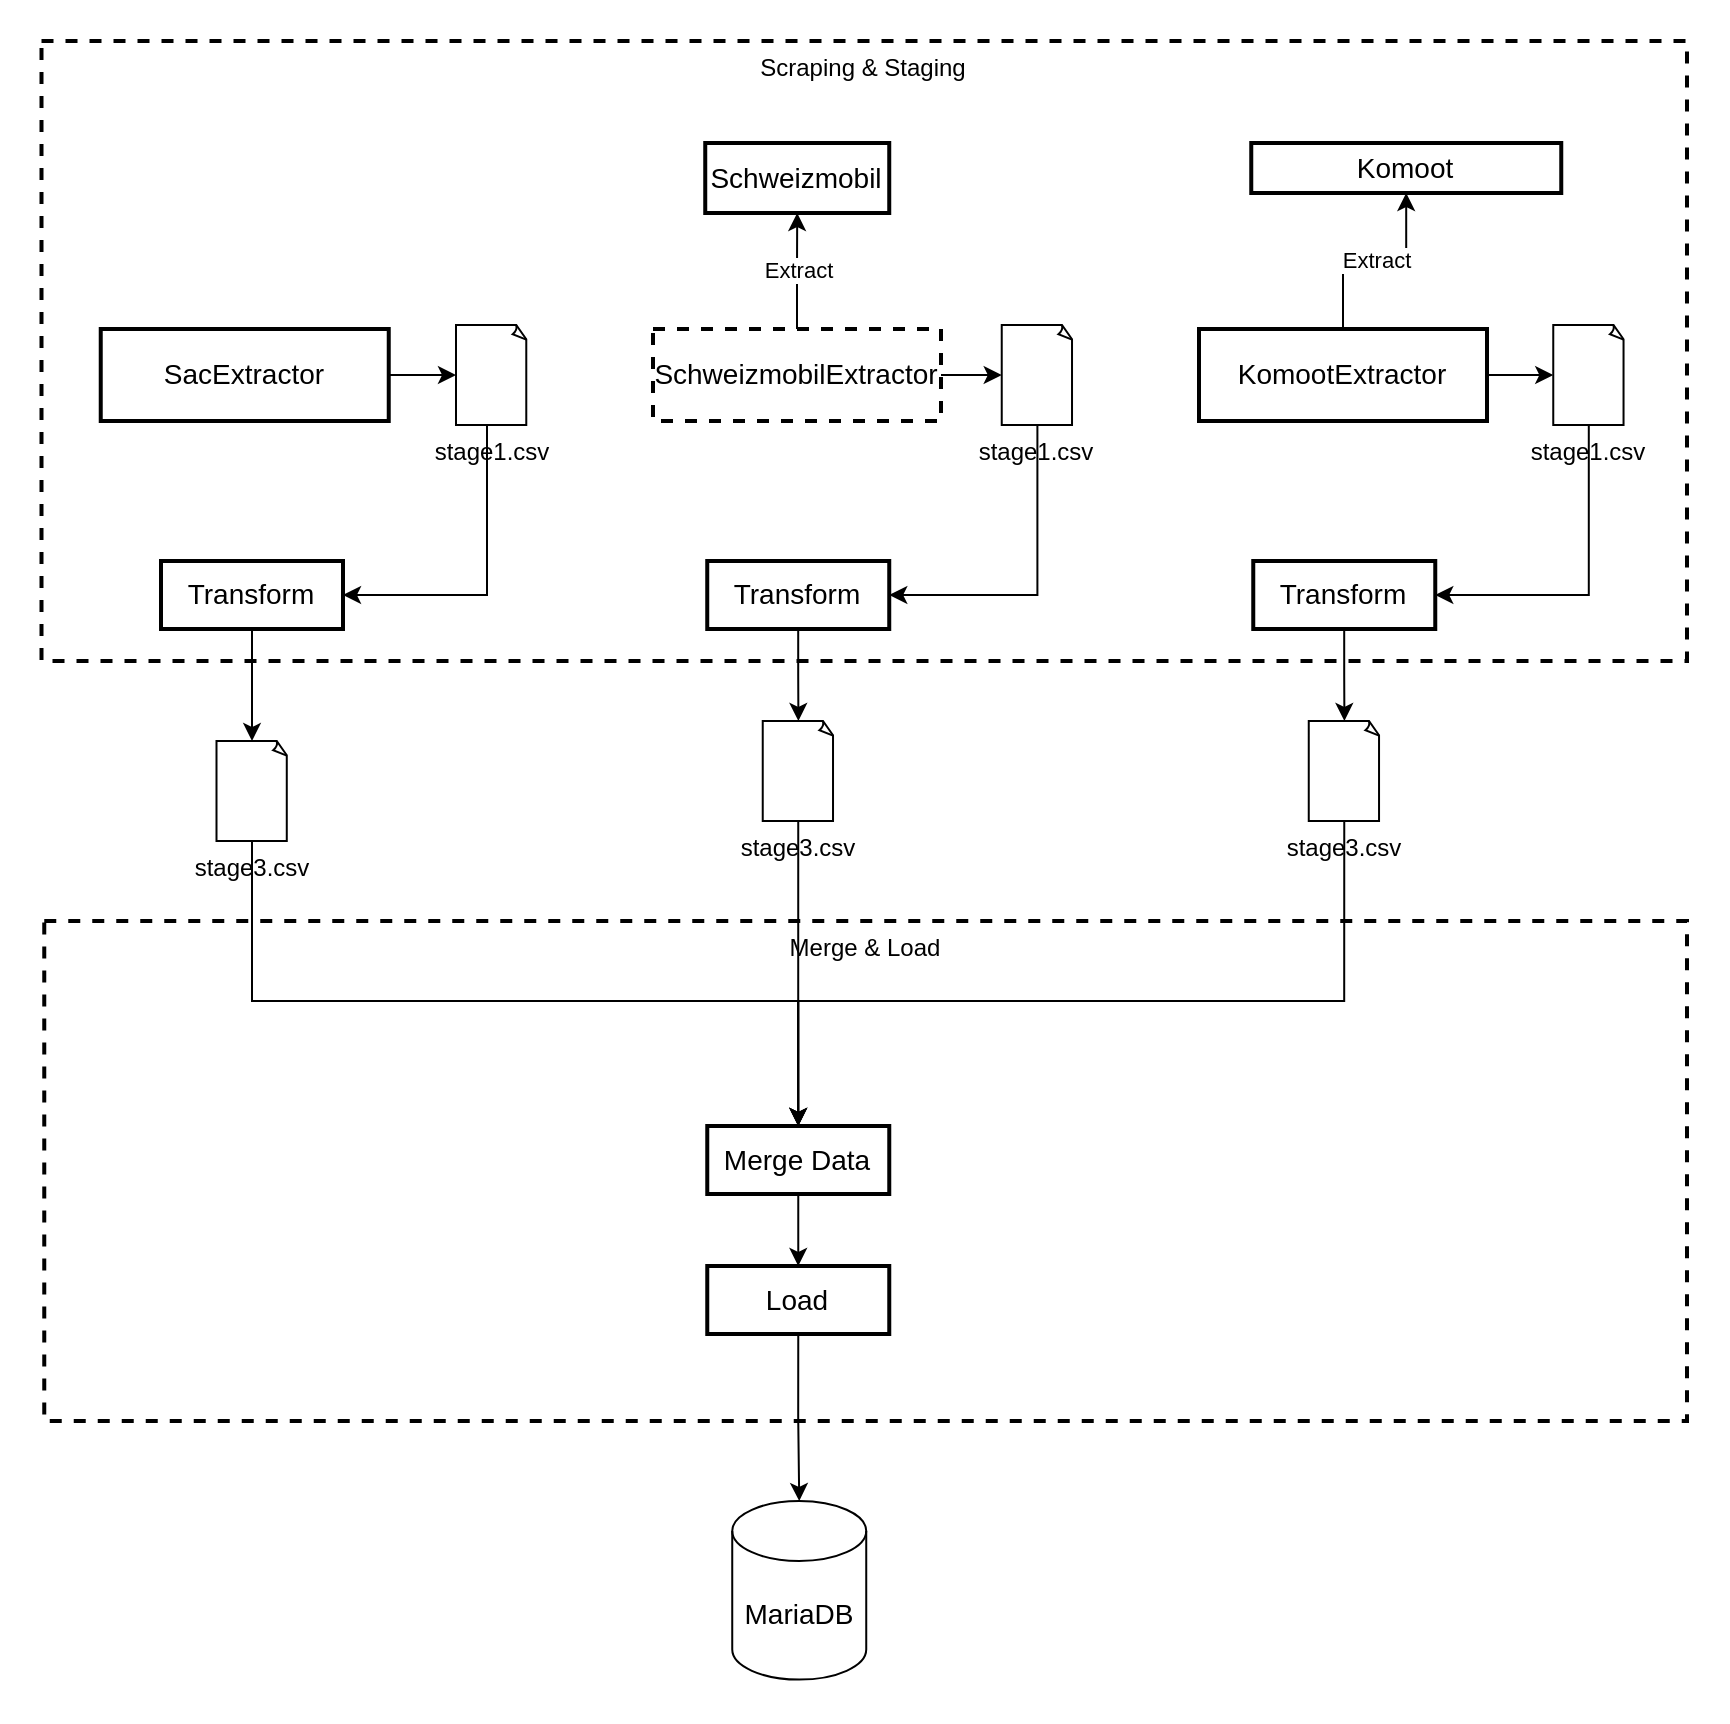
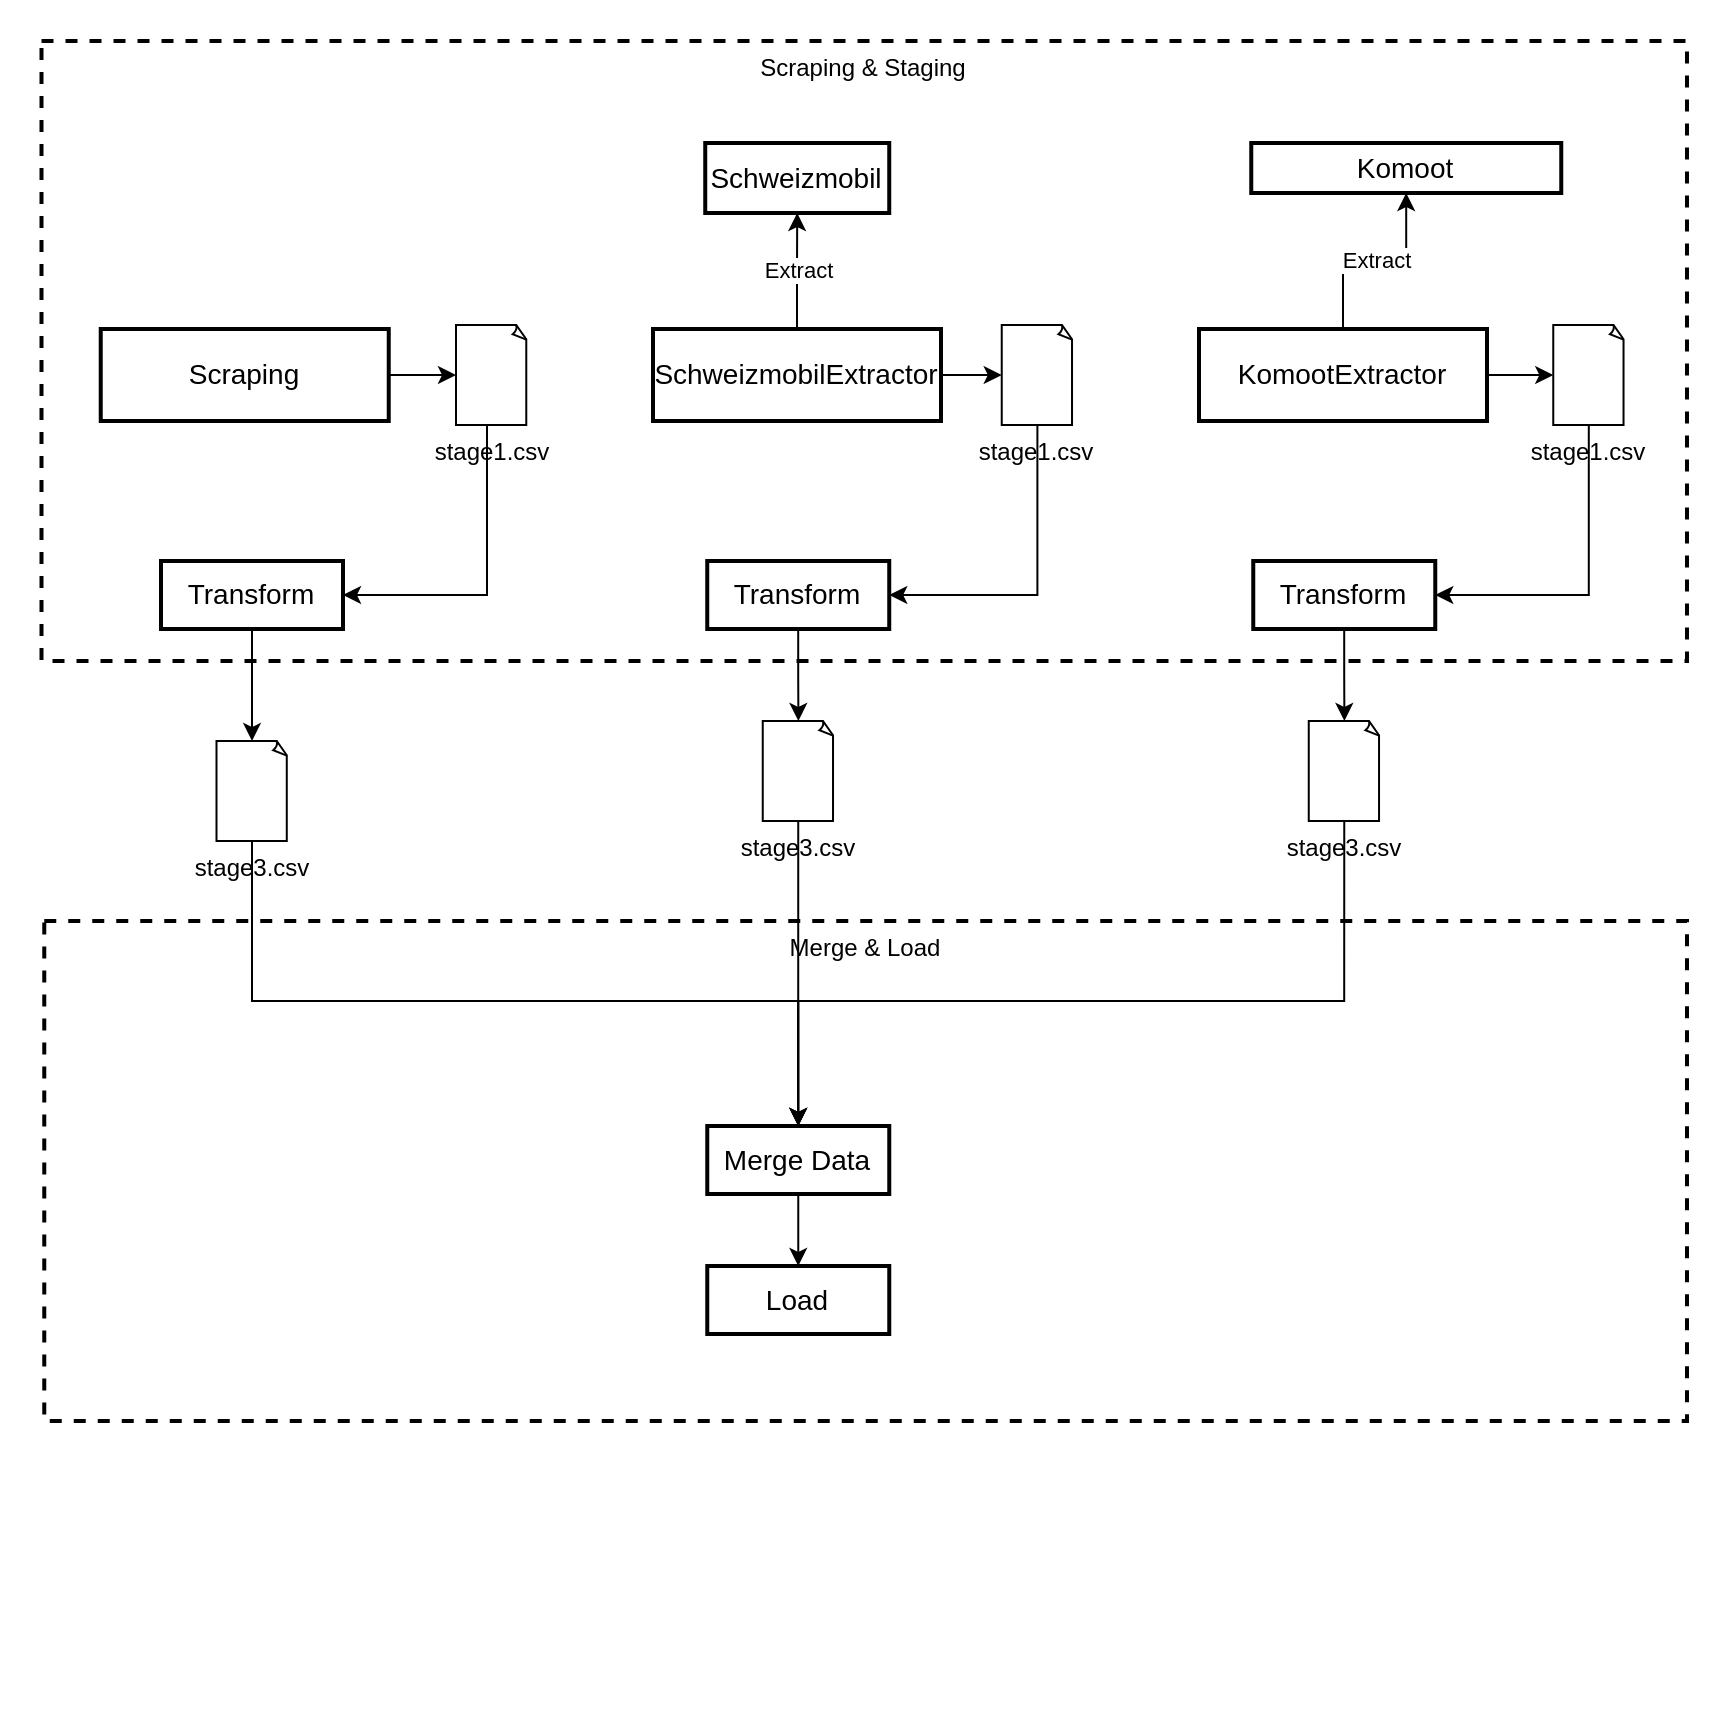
(245, 375) -> (245, 375)
(797, 375) -> (797, 375)
(798, 1411) -> none
(799, 1590) -> none
